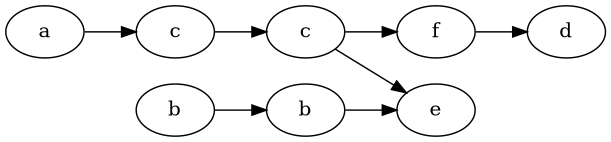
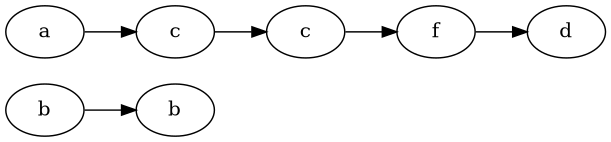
(436, 110) -> none
